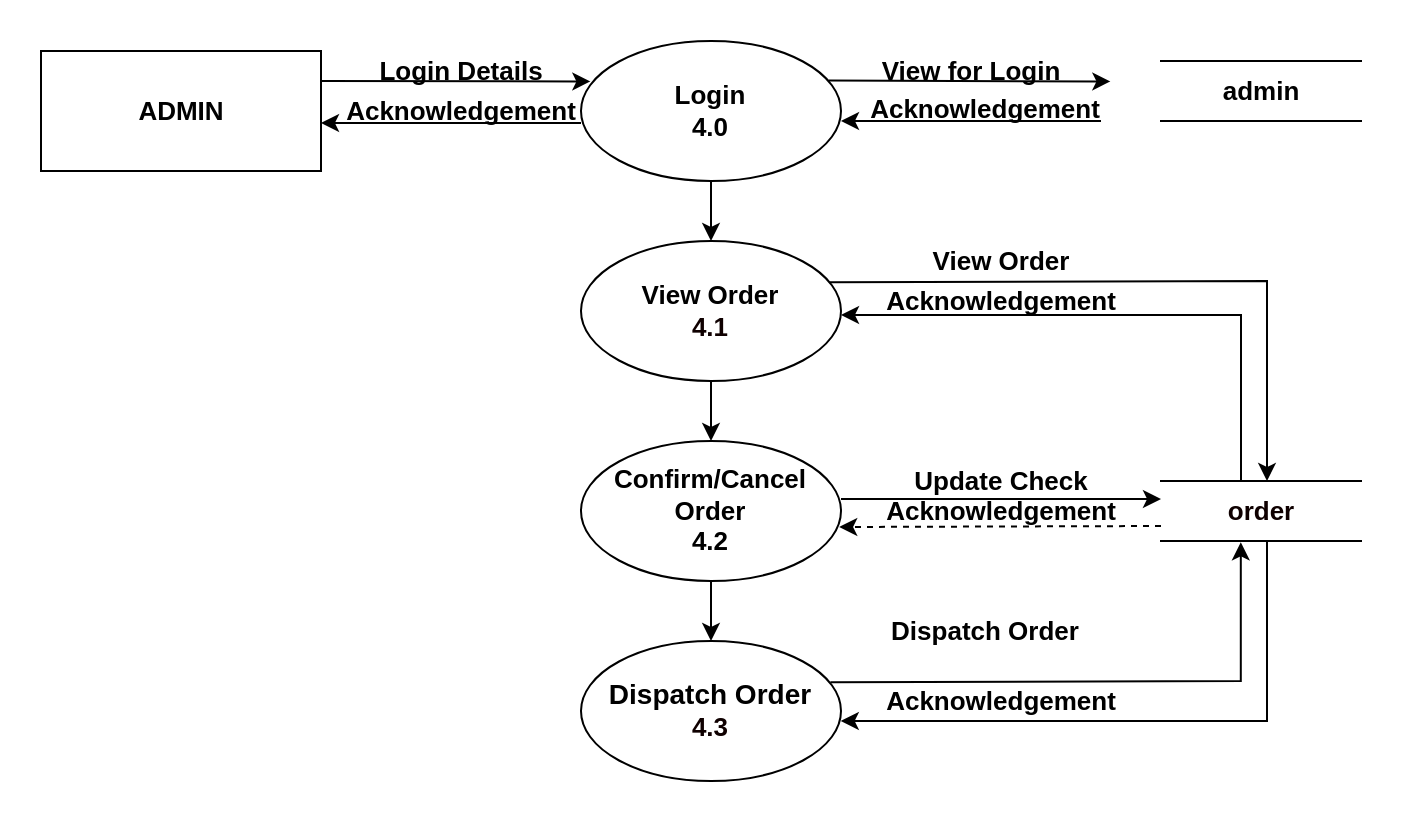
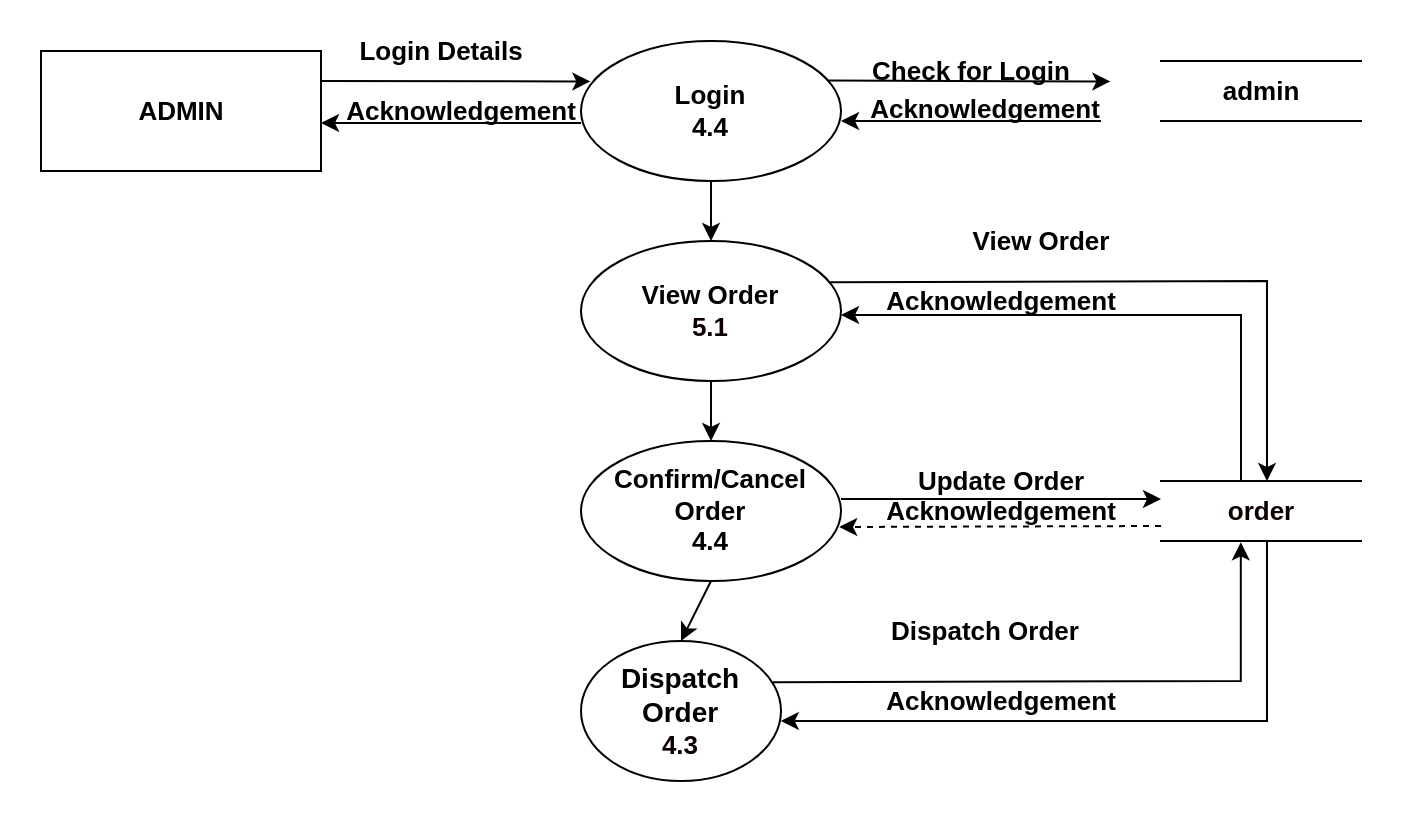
(461, 71) -> (441, 51)
(972, 71) -> (972, 71)
(711, 111) -> (711, 111)
(1001, 261) -> (1041, 241)
(711, 311) -> (711, 311)
(1002, 481) -> (1002, 481)
(711, 511) -> (711, 511)
(711, 711) -> (681, 711)
